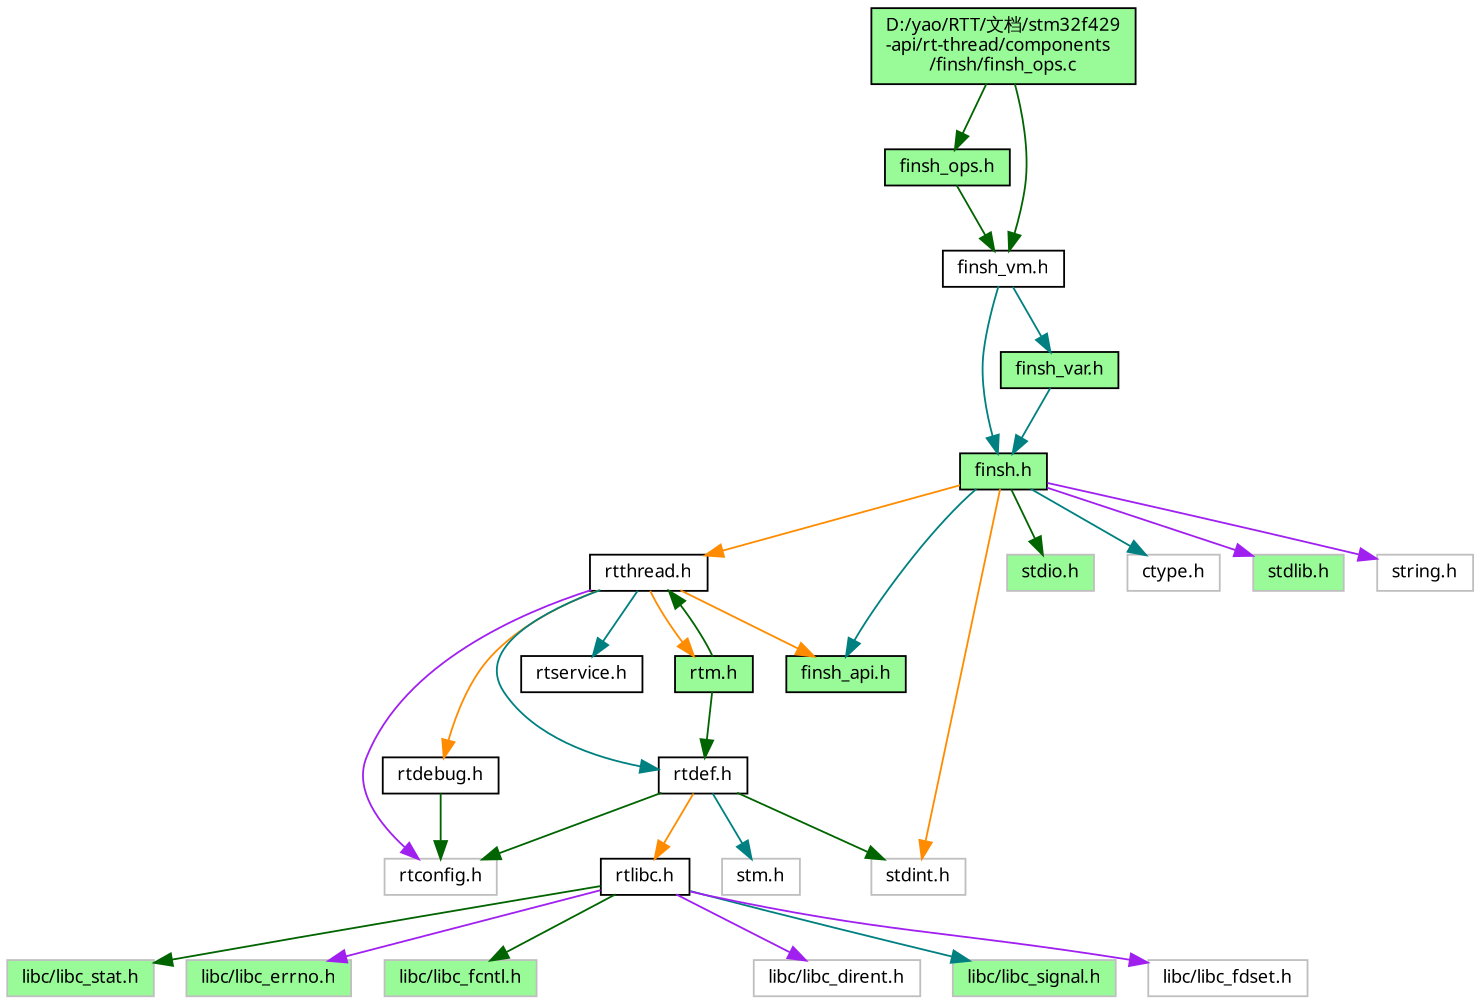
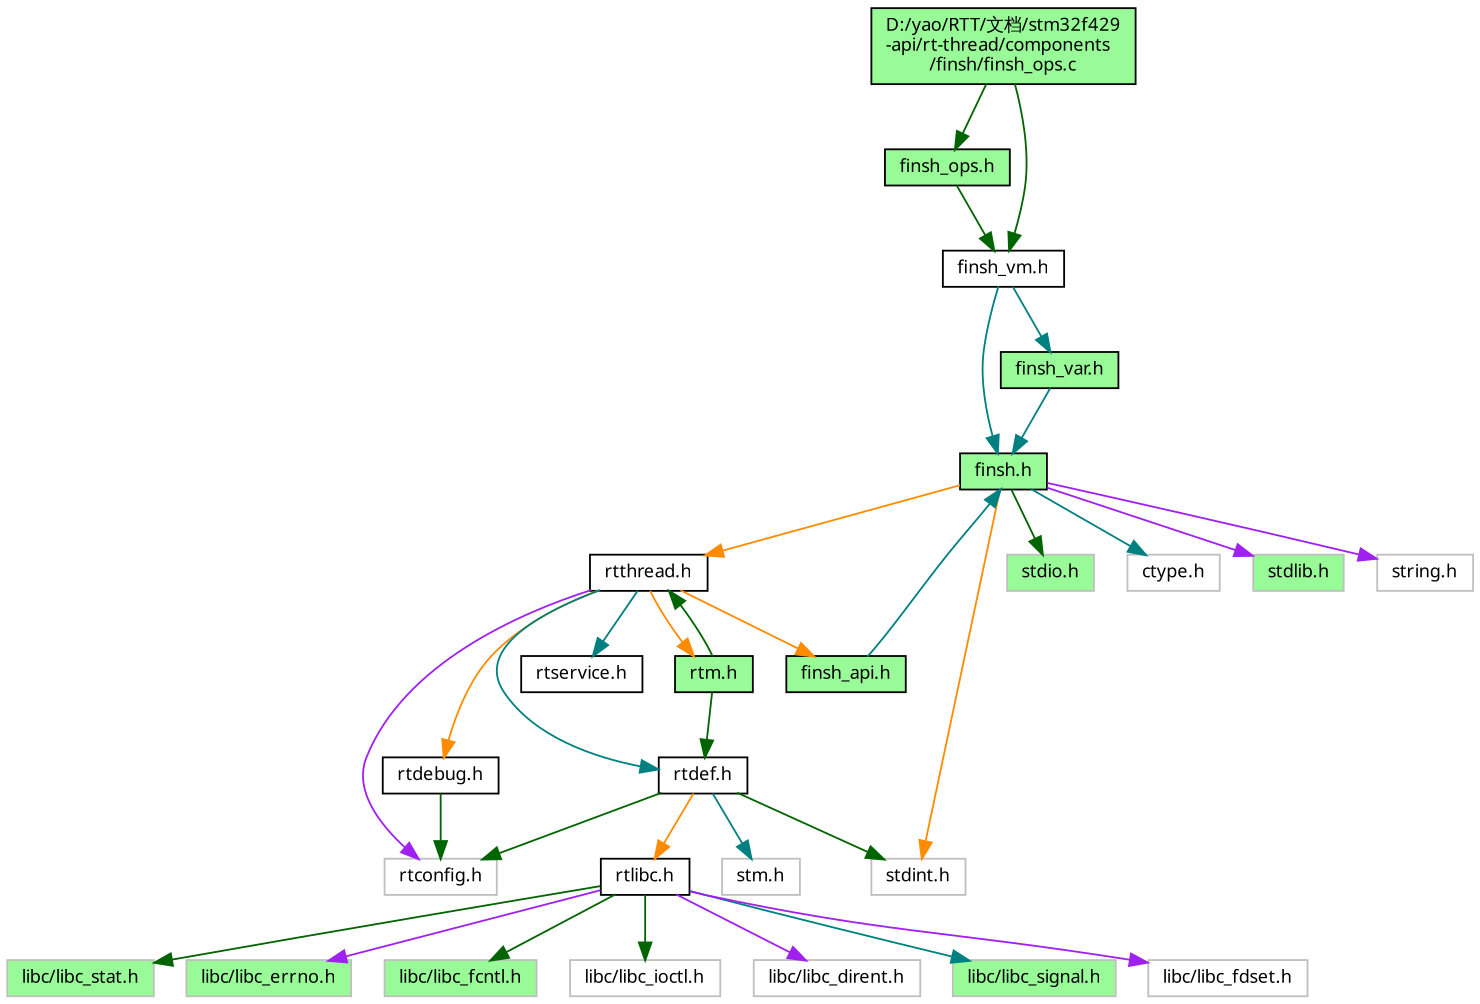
(910, 561) -> (928, 580)
none -> (645, 978)
